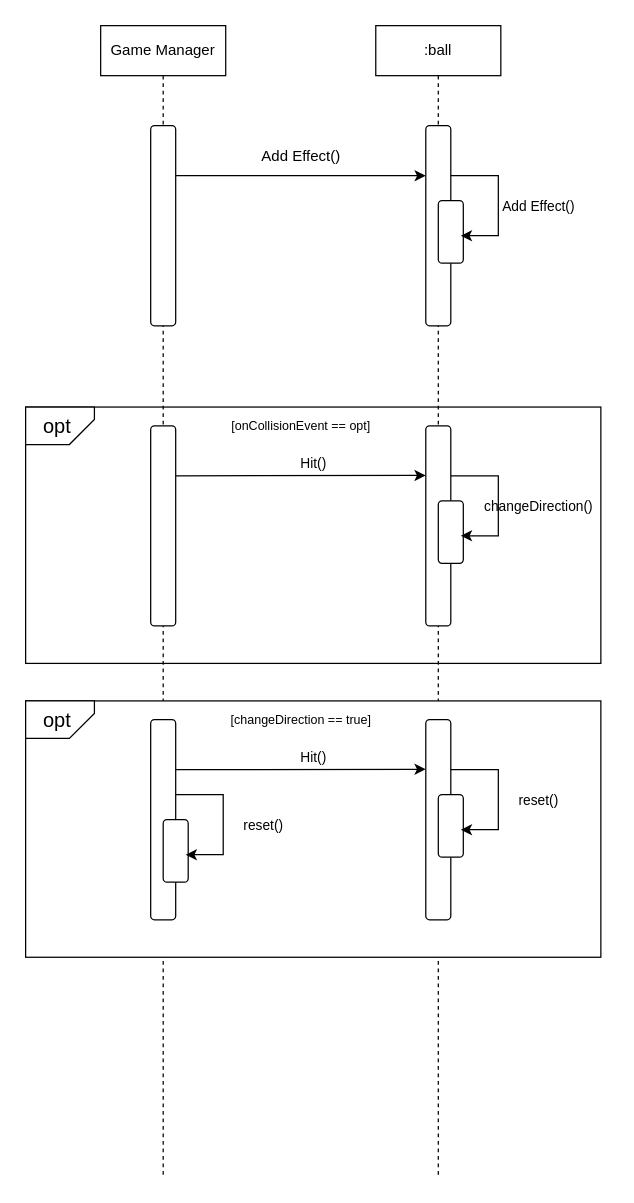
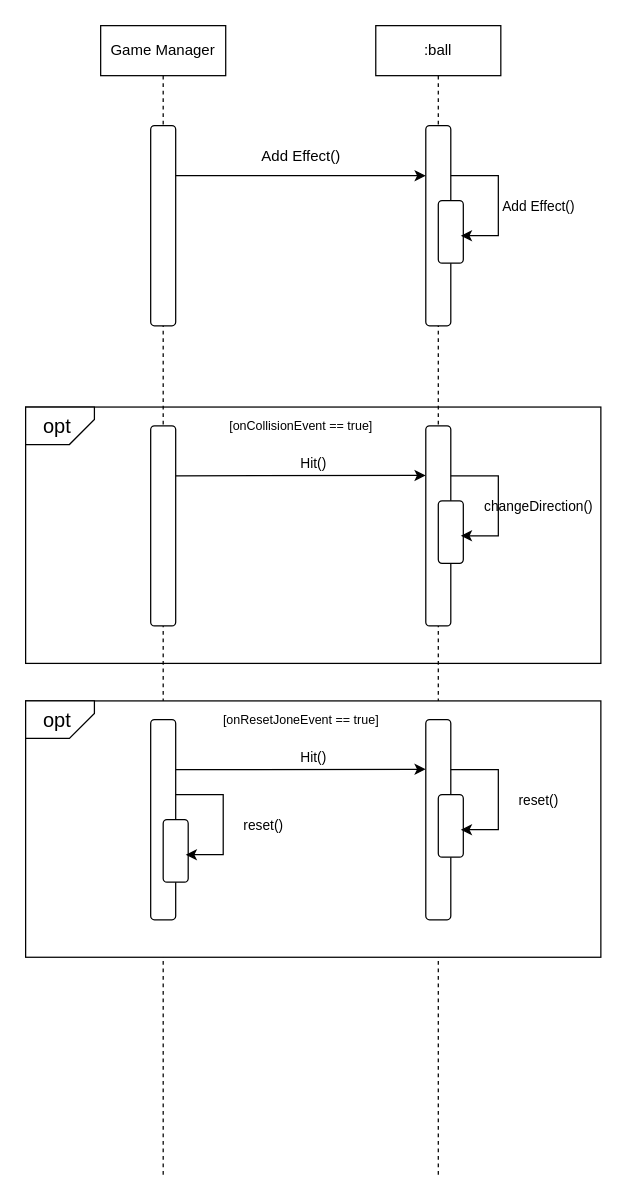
(301, 426) -> (301, 426)
(301, 719) -> (301, 719)
